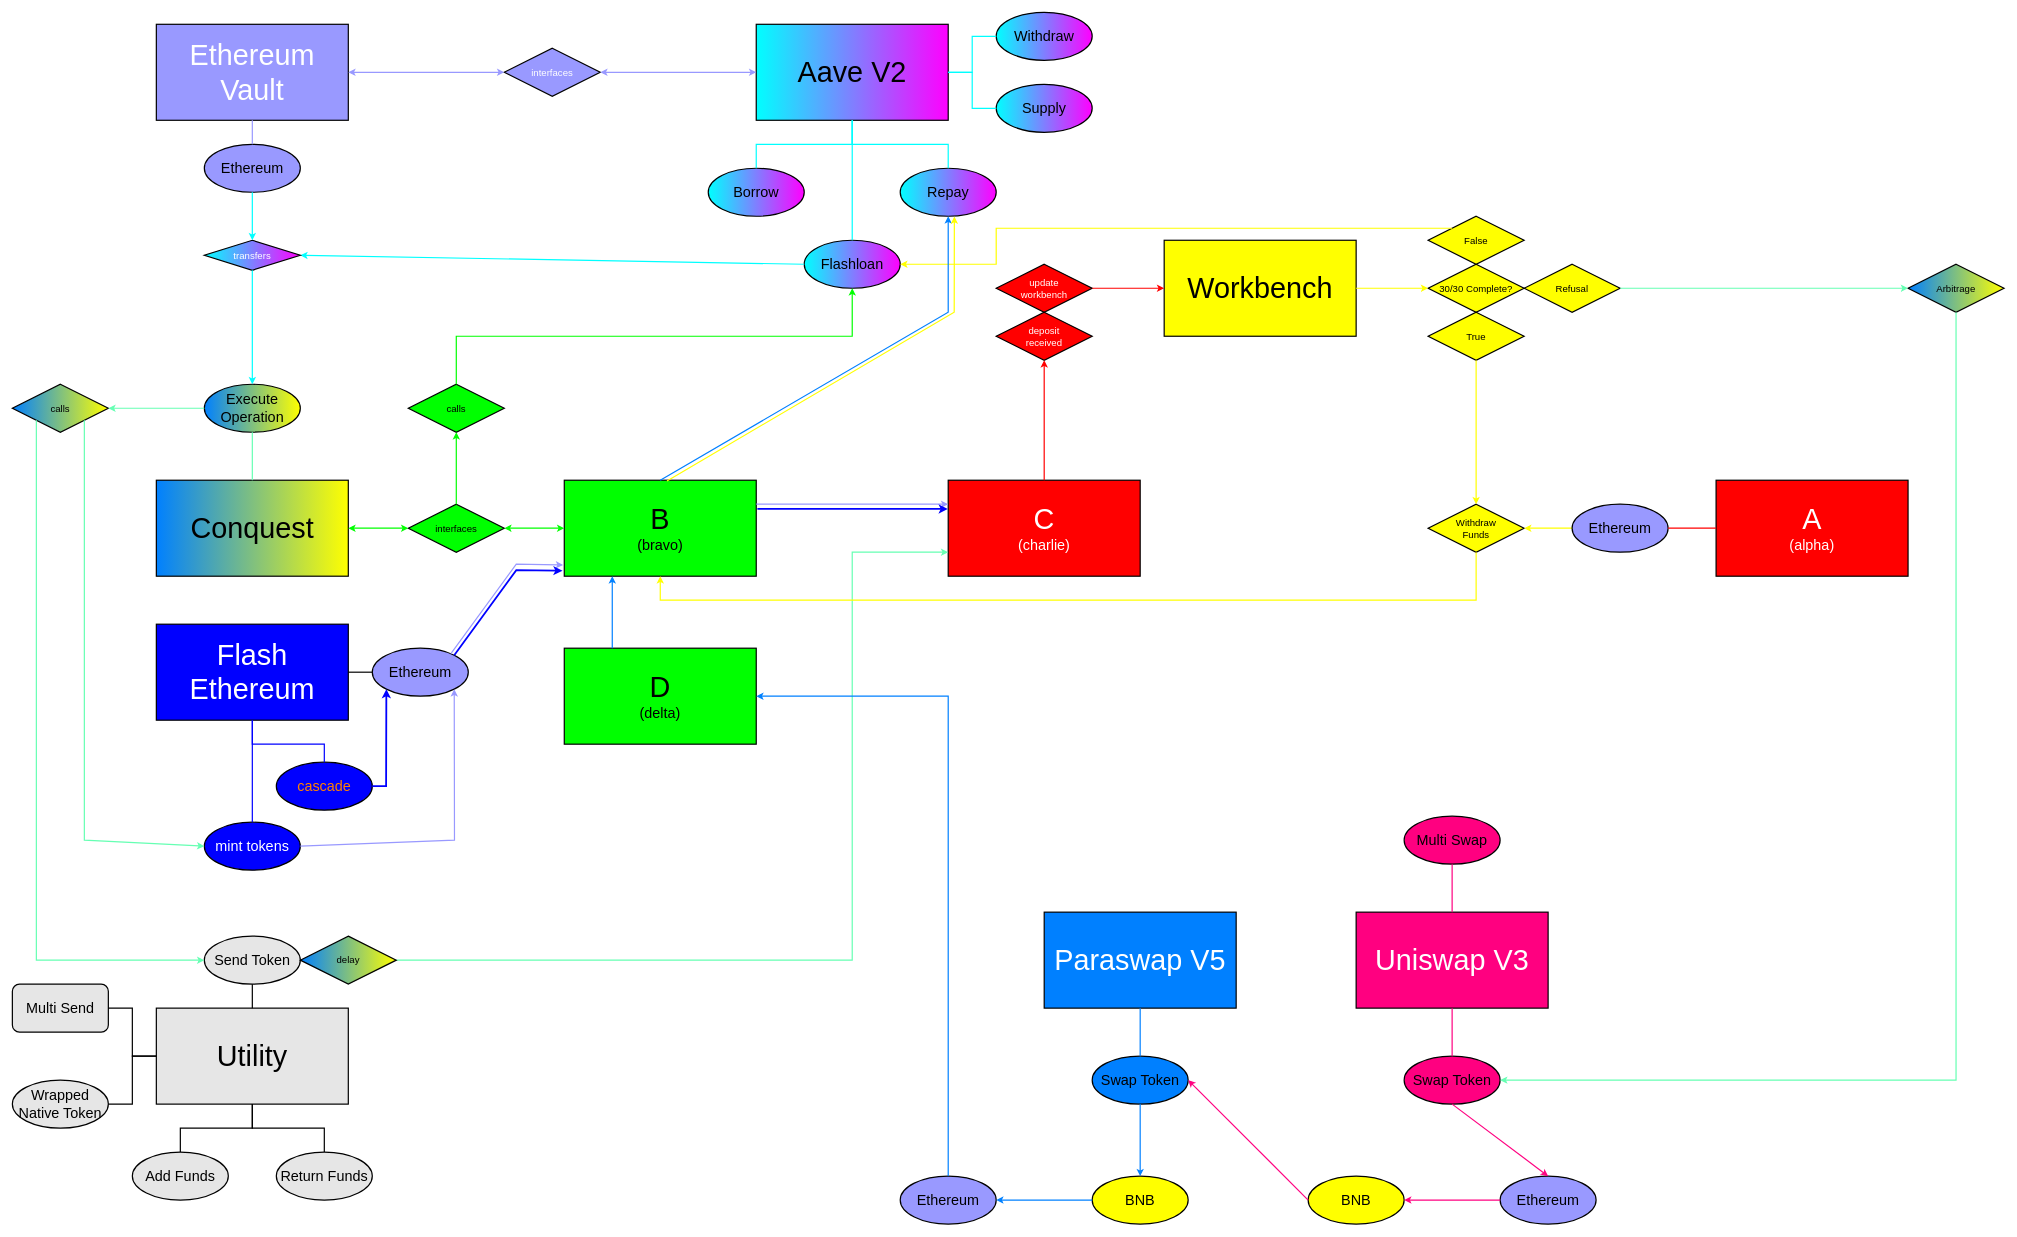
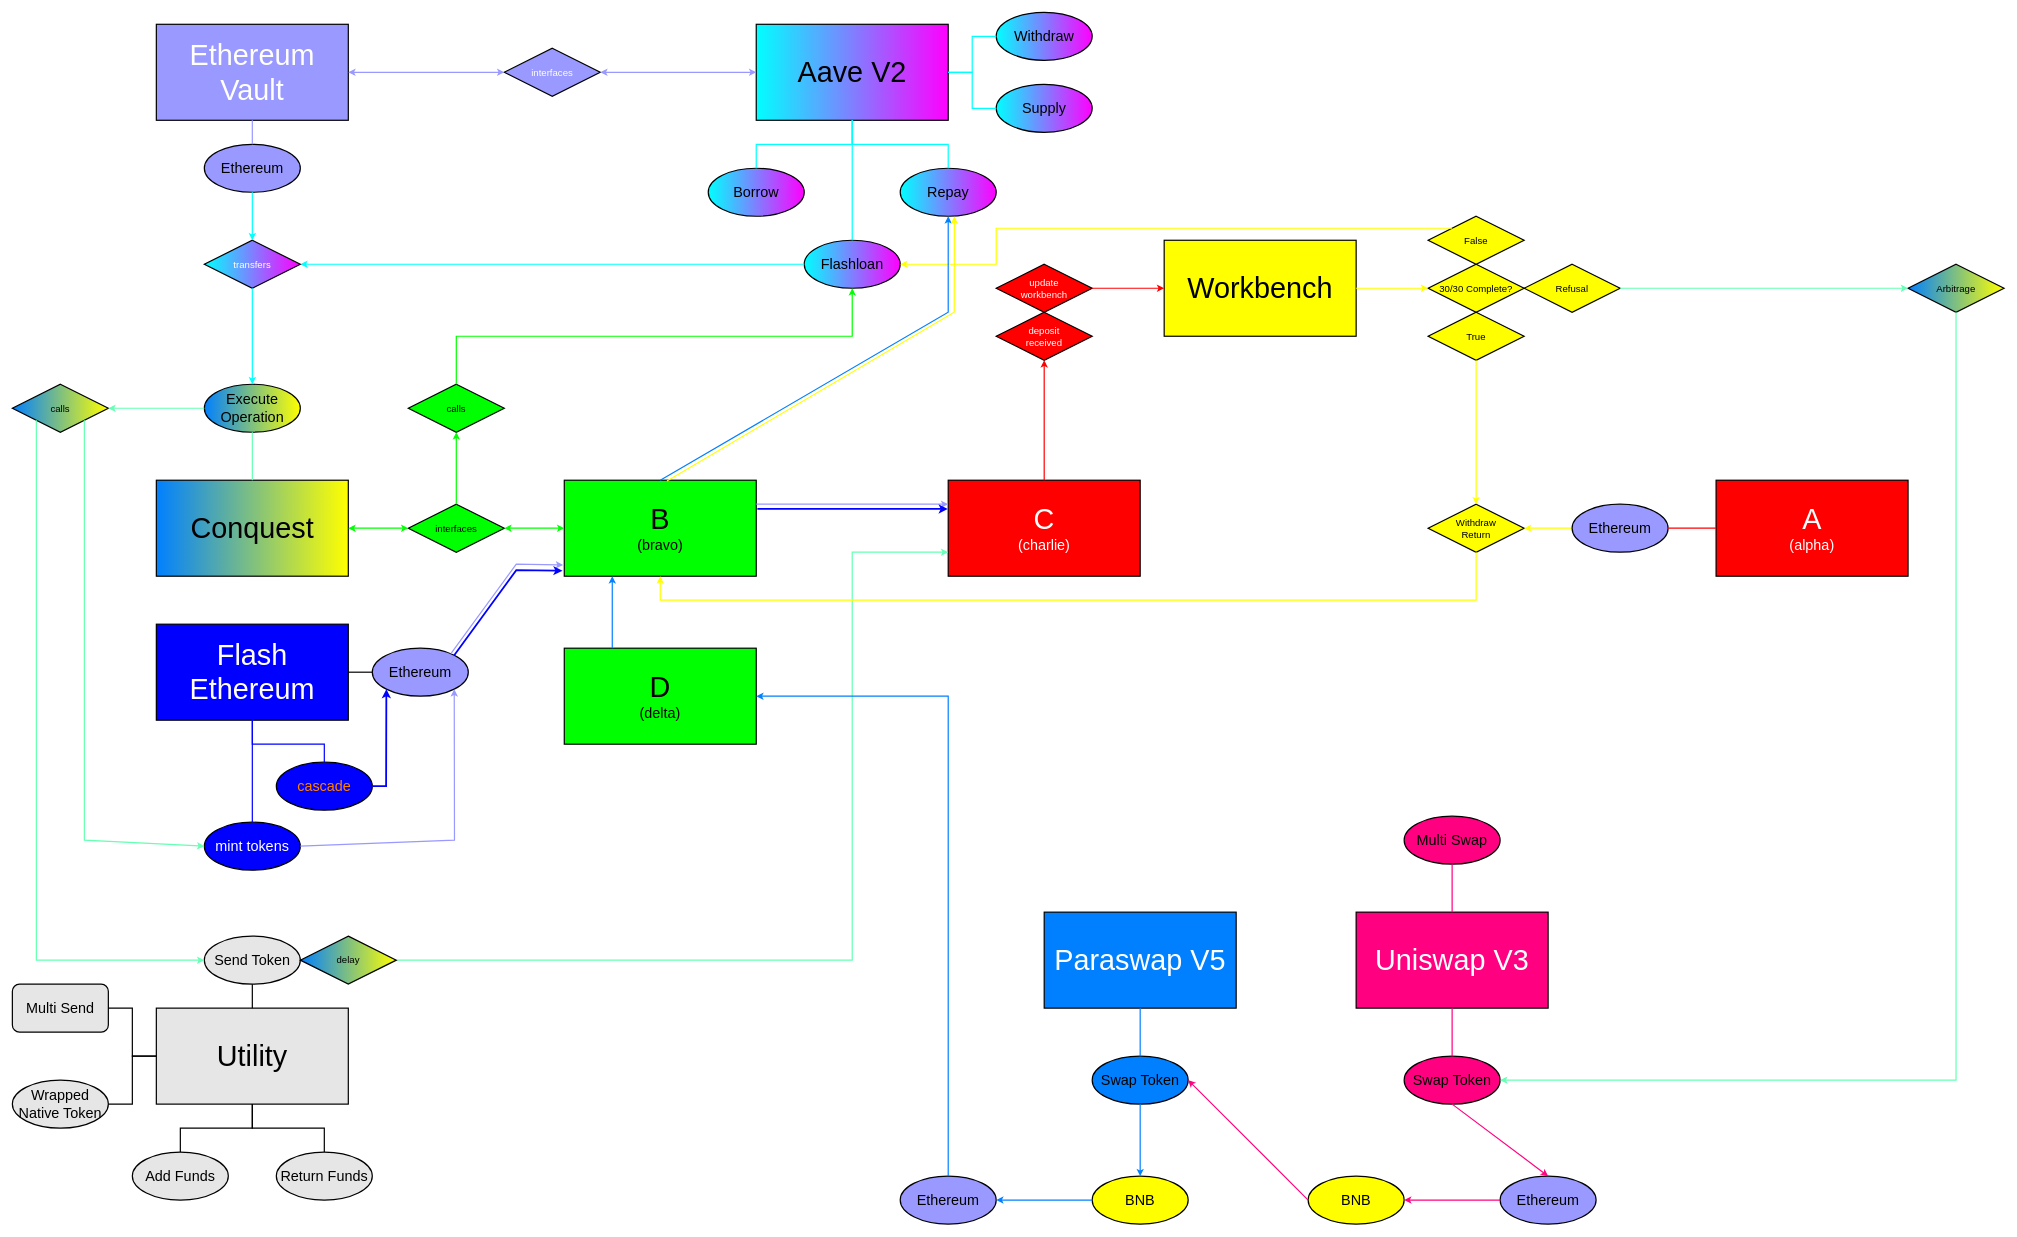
(252, 255) -> (252, 264)
(1476, 528) -> (1476, 528)
